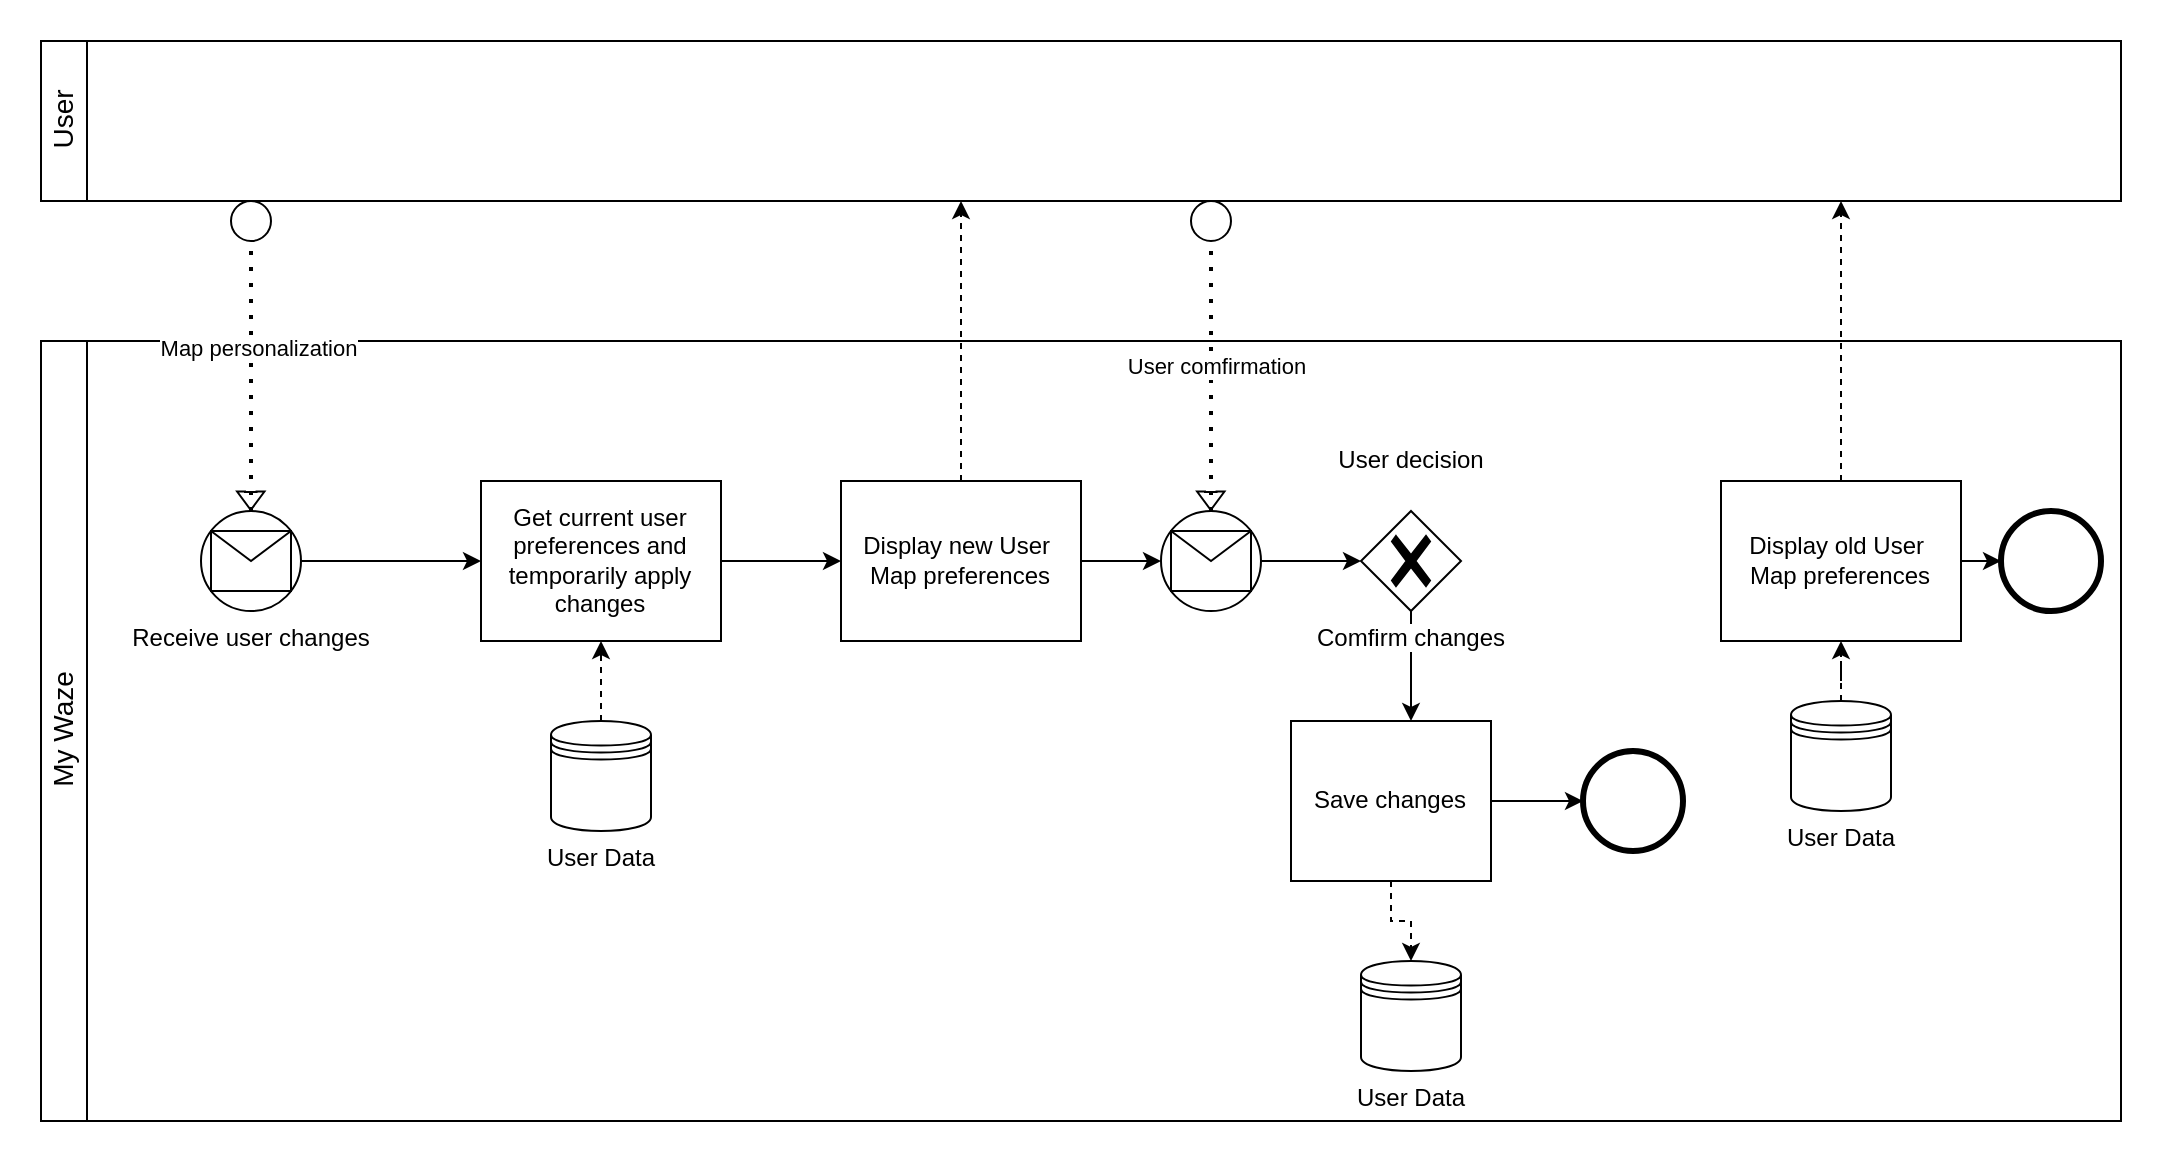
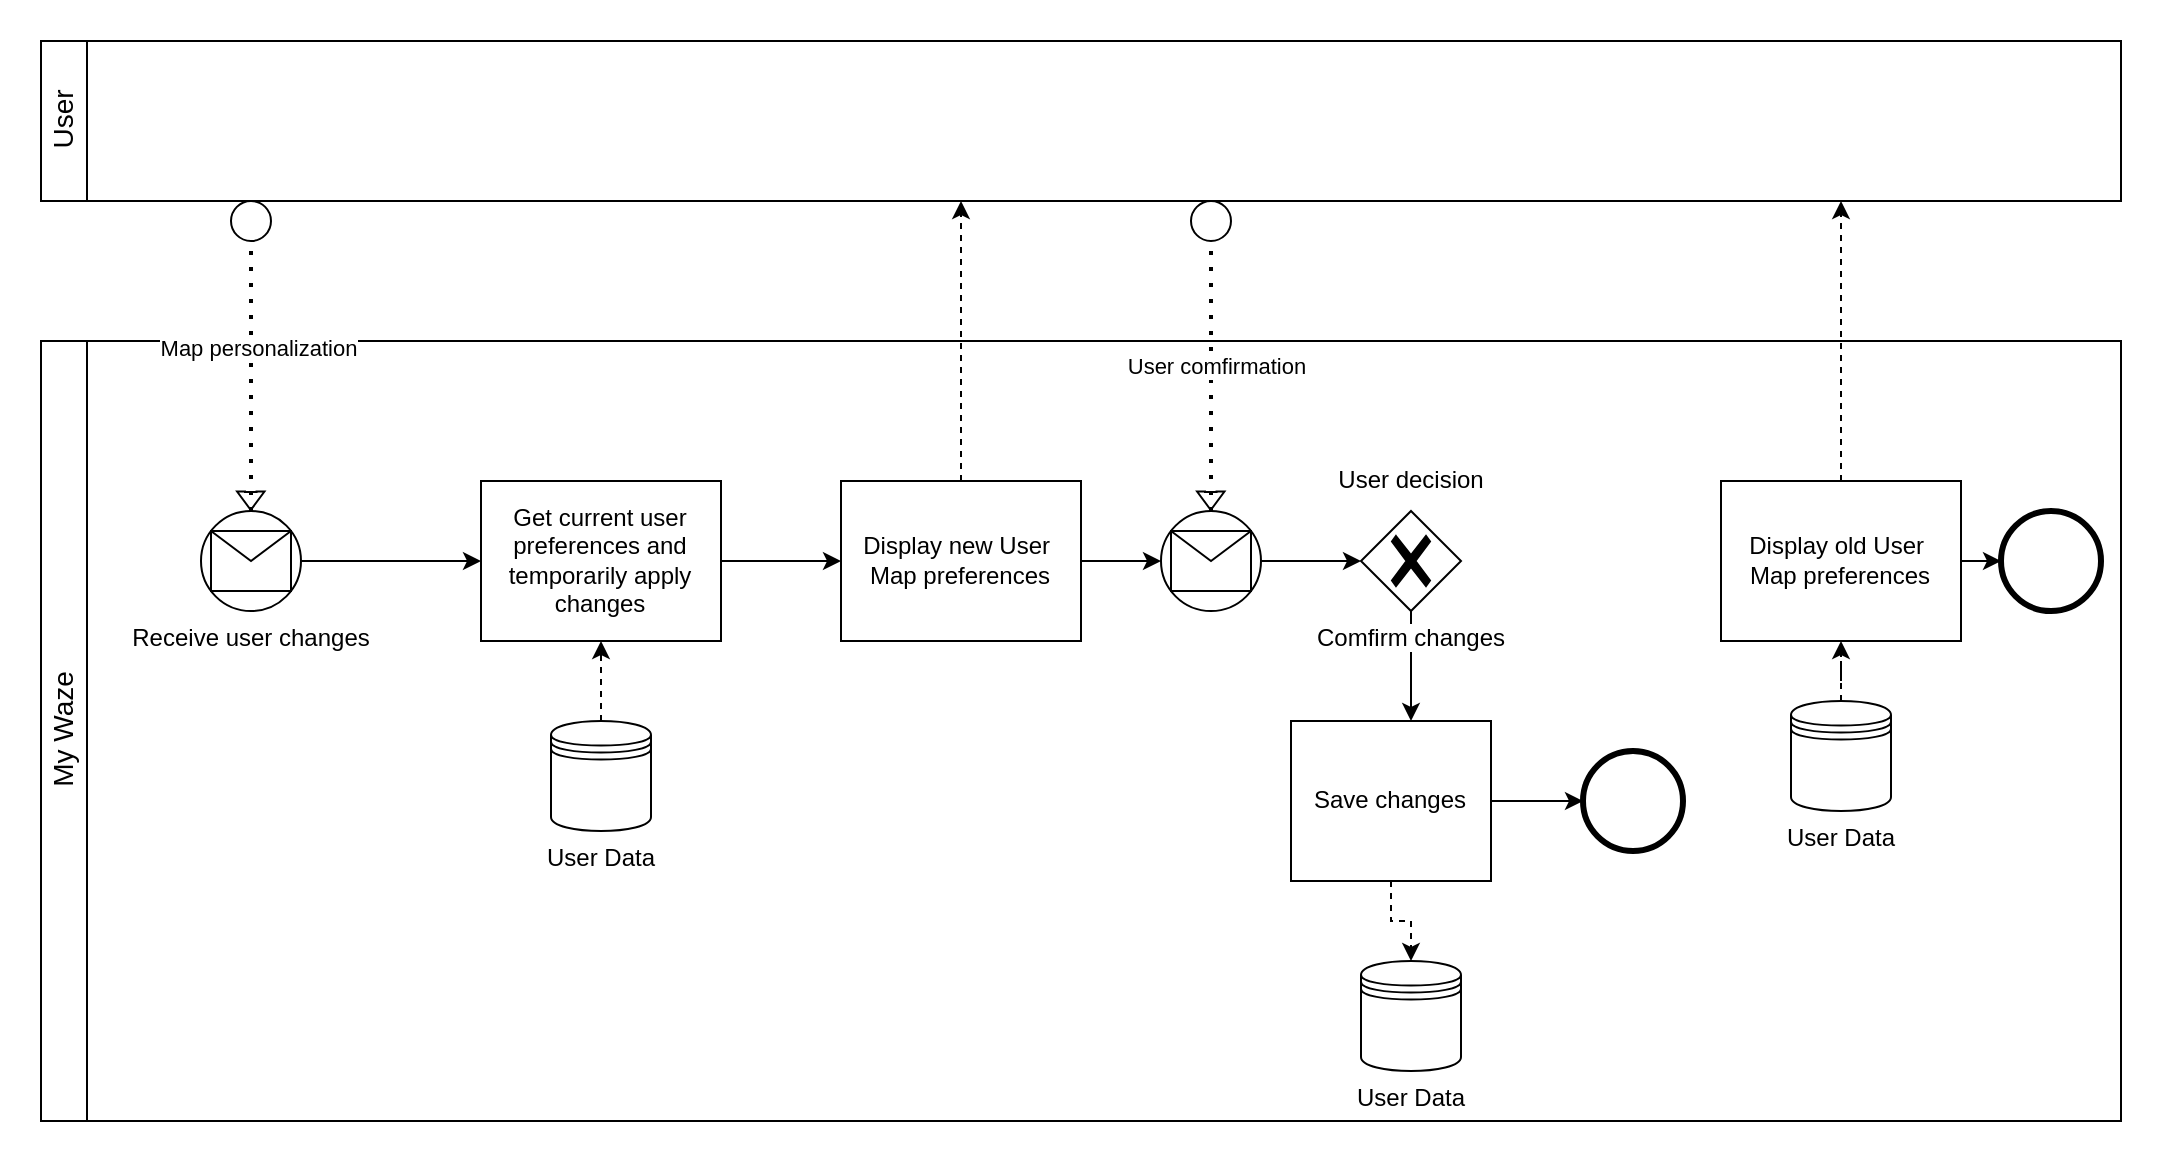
(1411, 461) -> (1411, 481)
